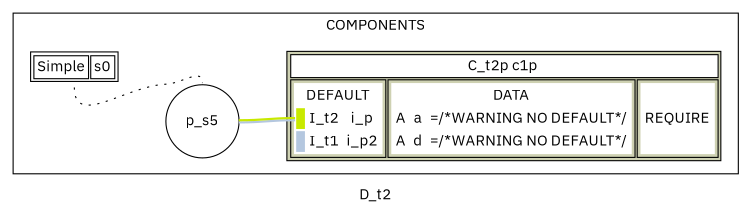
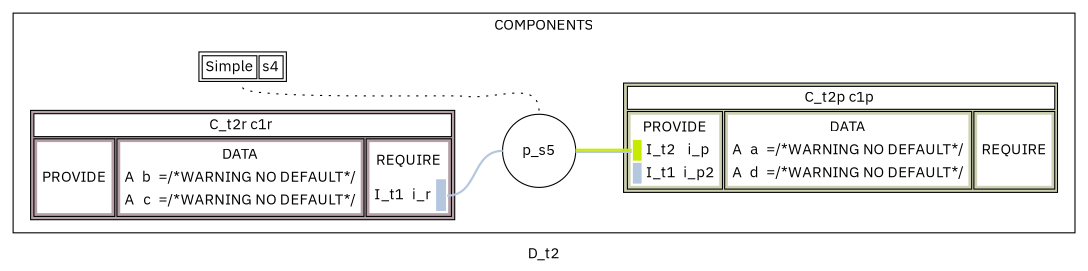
(103, 67) -> (271, 67)
(338, 95) -> (675, 127)
none -> (243, 165)
